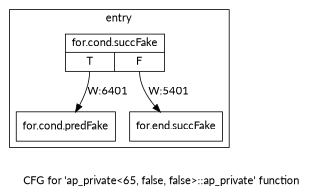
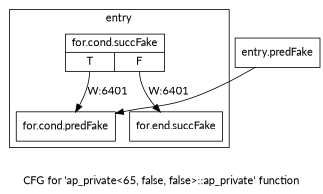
none -> (278, 53)
(169, 92) -> (169, 92)
